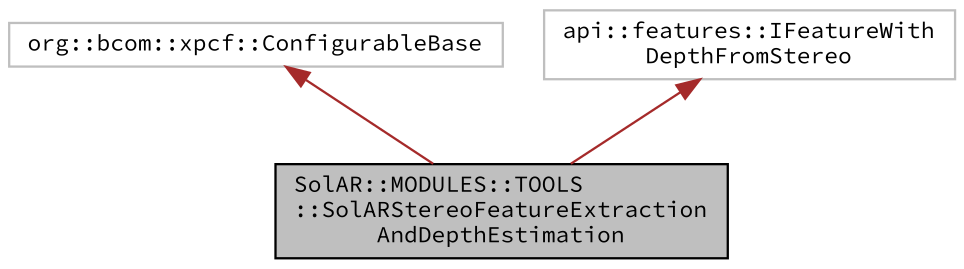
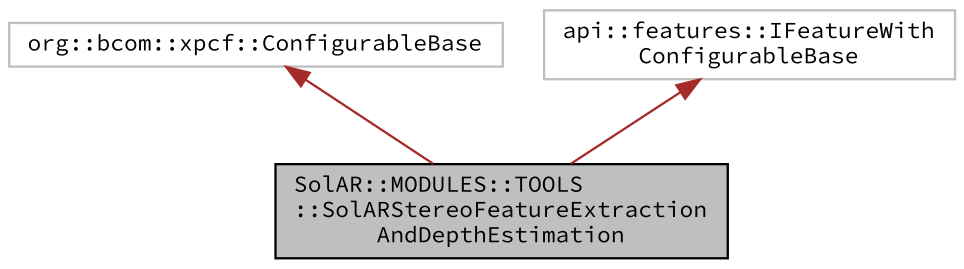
(750, 45) -> (750, 45)
